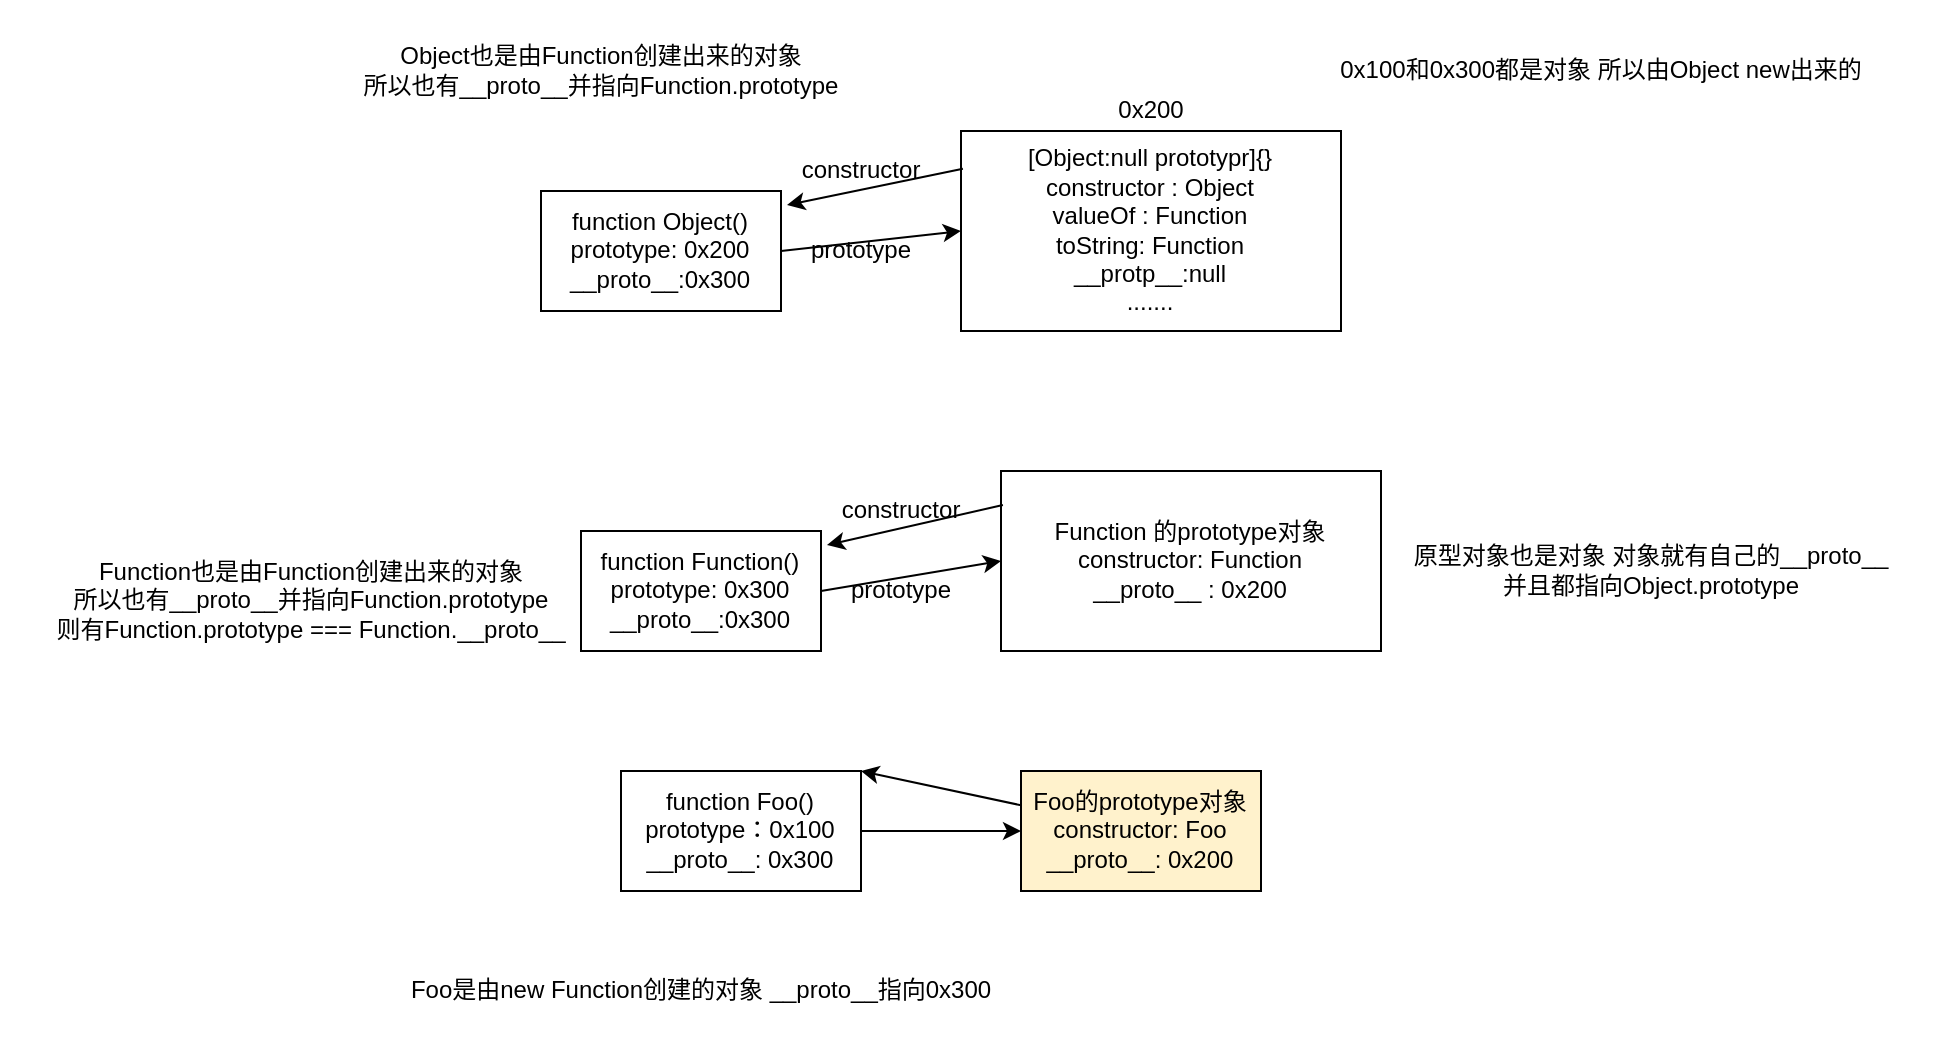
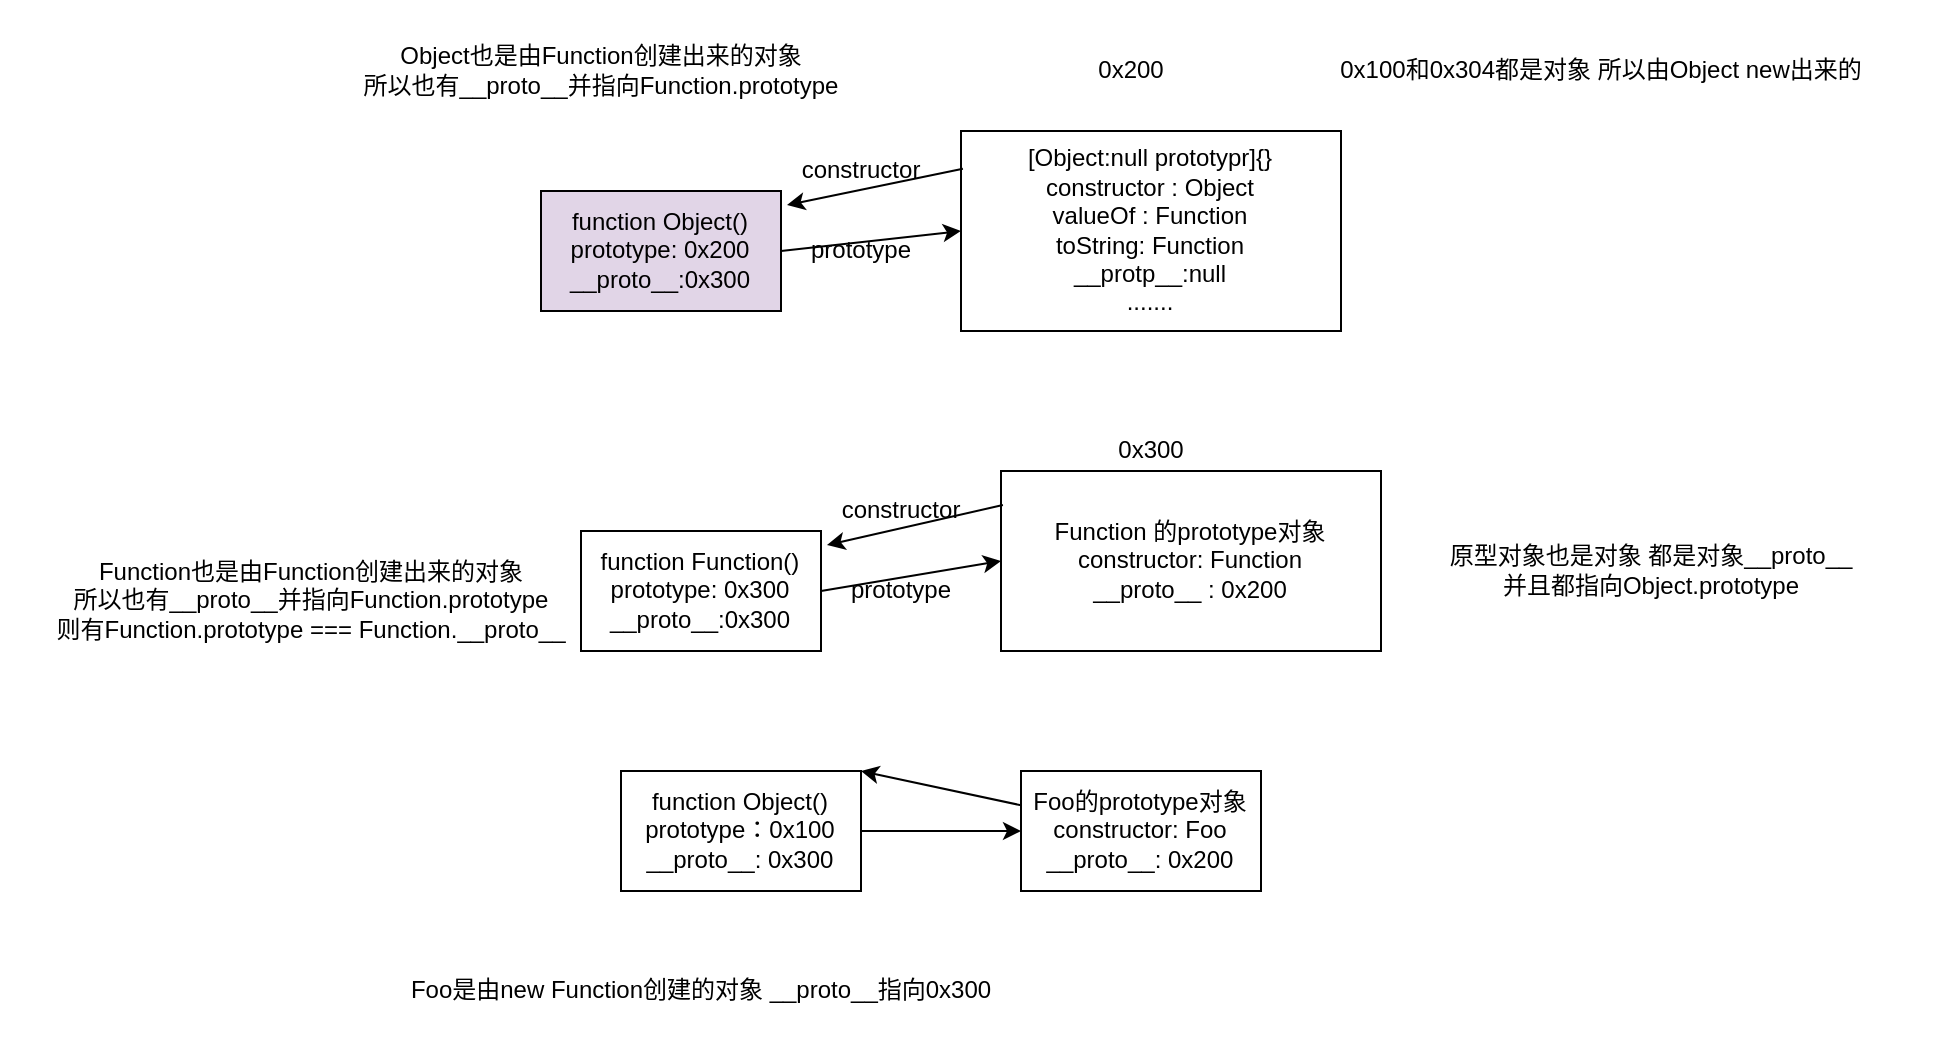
(1602, 71) -> (1602, 71)
(1151, 111) -> (1131, 71)
(661, 251) -> (661, 251)
none -> (1151, 451)
(1652, 571) -> (1652, 571)
(741, 831) -> (741, 831)
(1141, 831) -> (1141, 831)
